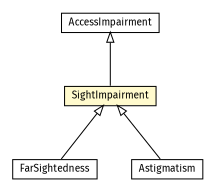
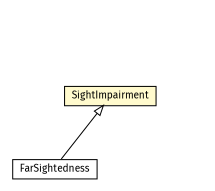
(110, 22) -> none
(167, 169) -> none
